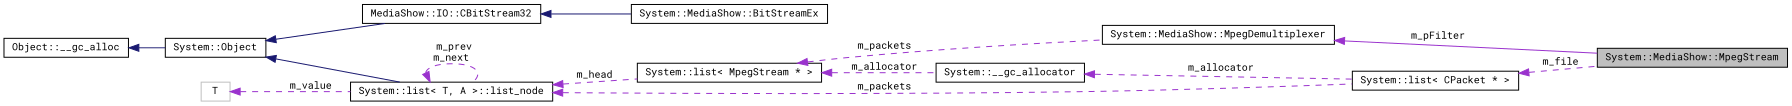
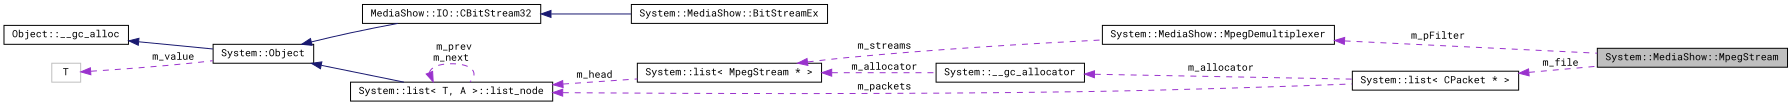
(882, 46) -> (882, 46)
(1471, 47) -> (1471, 47)
(295, 92) -> (152, 67)
